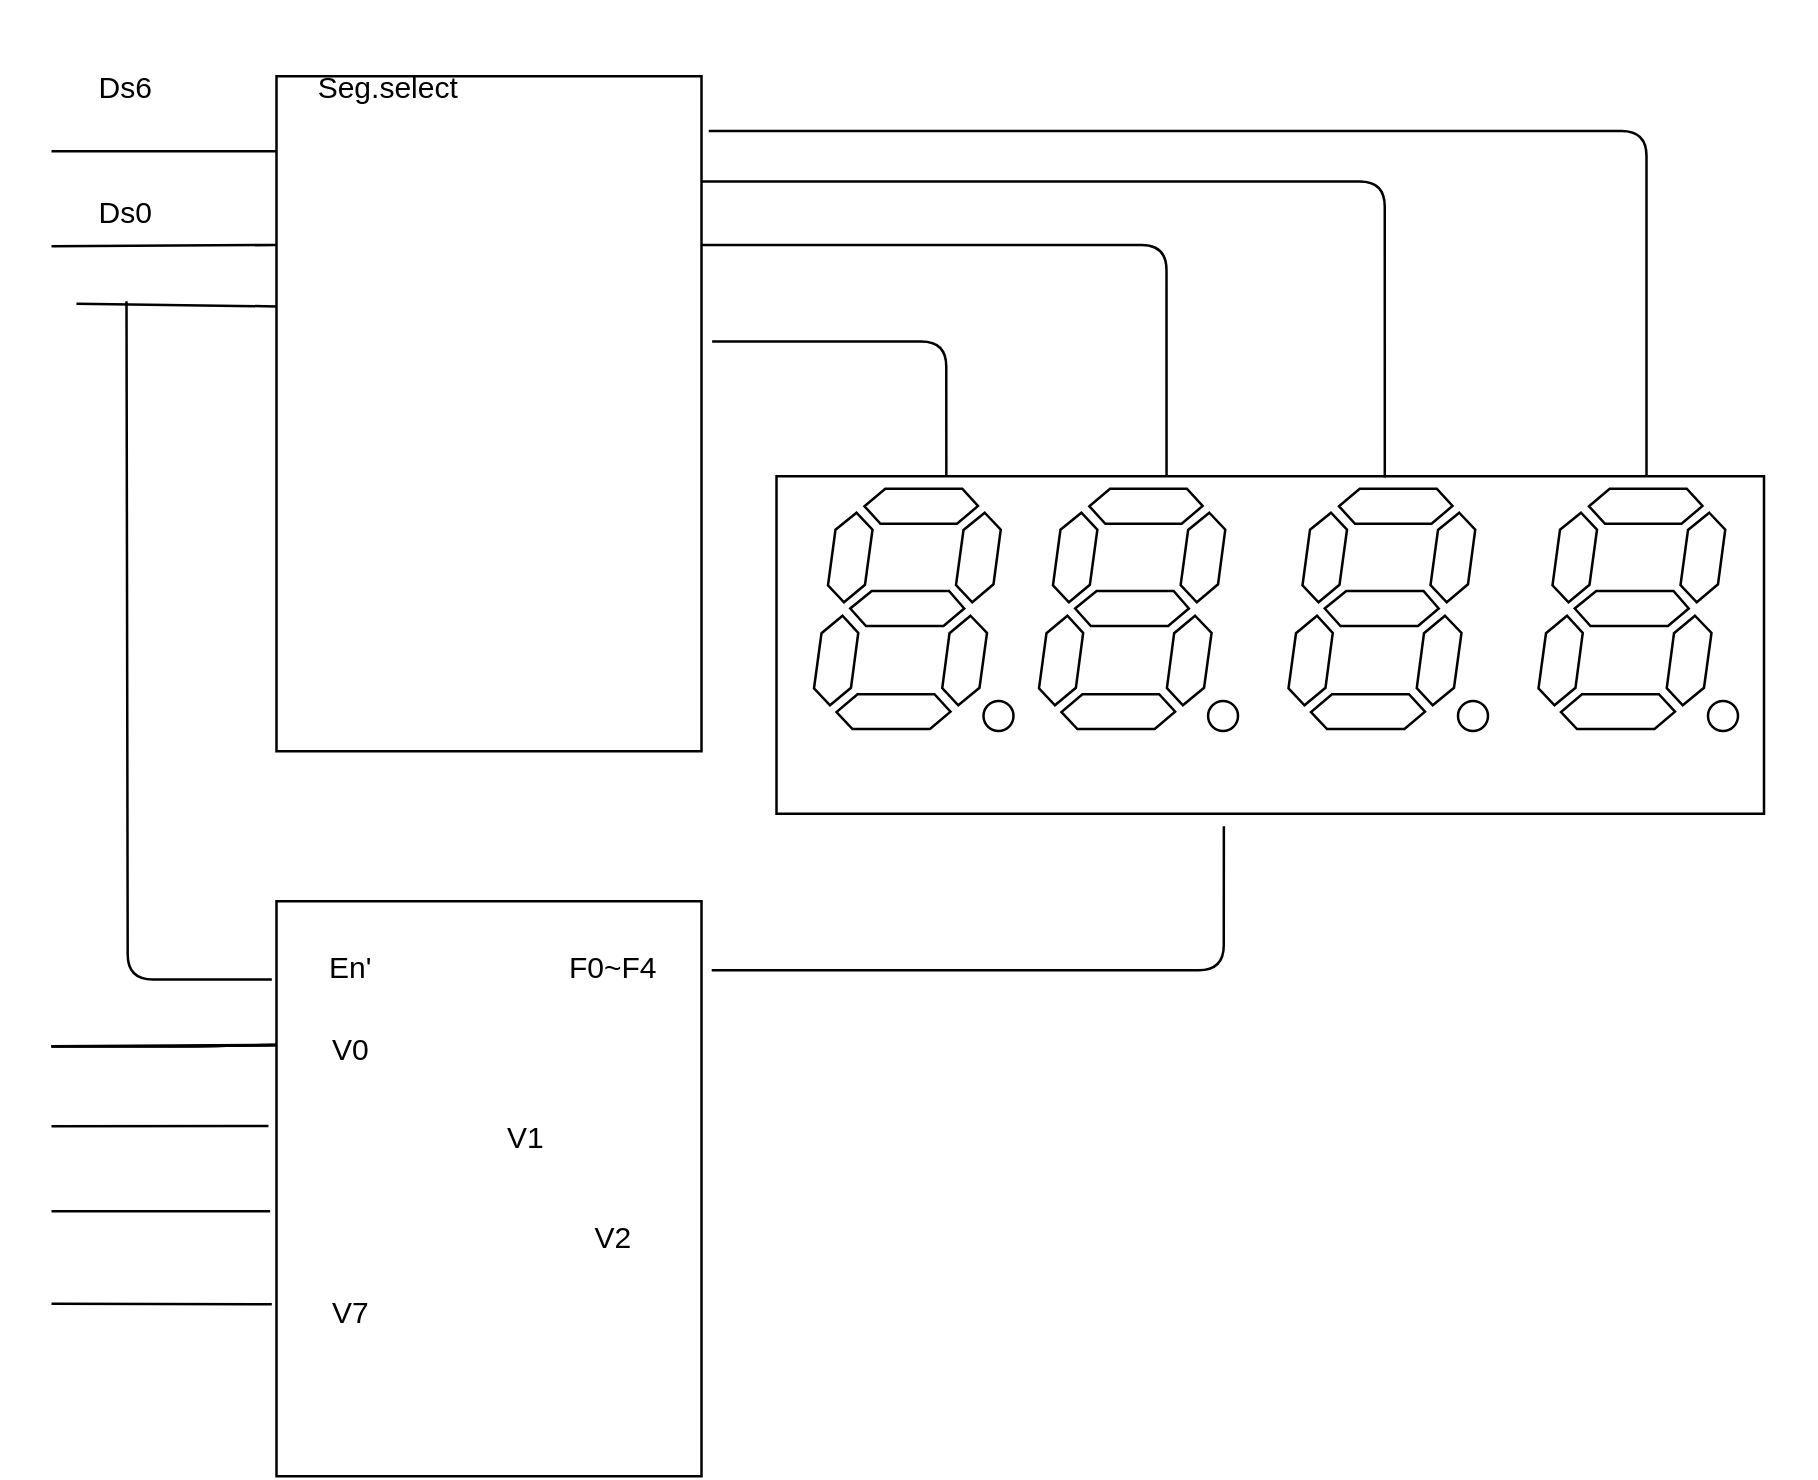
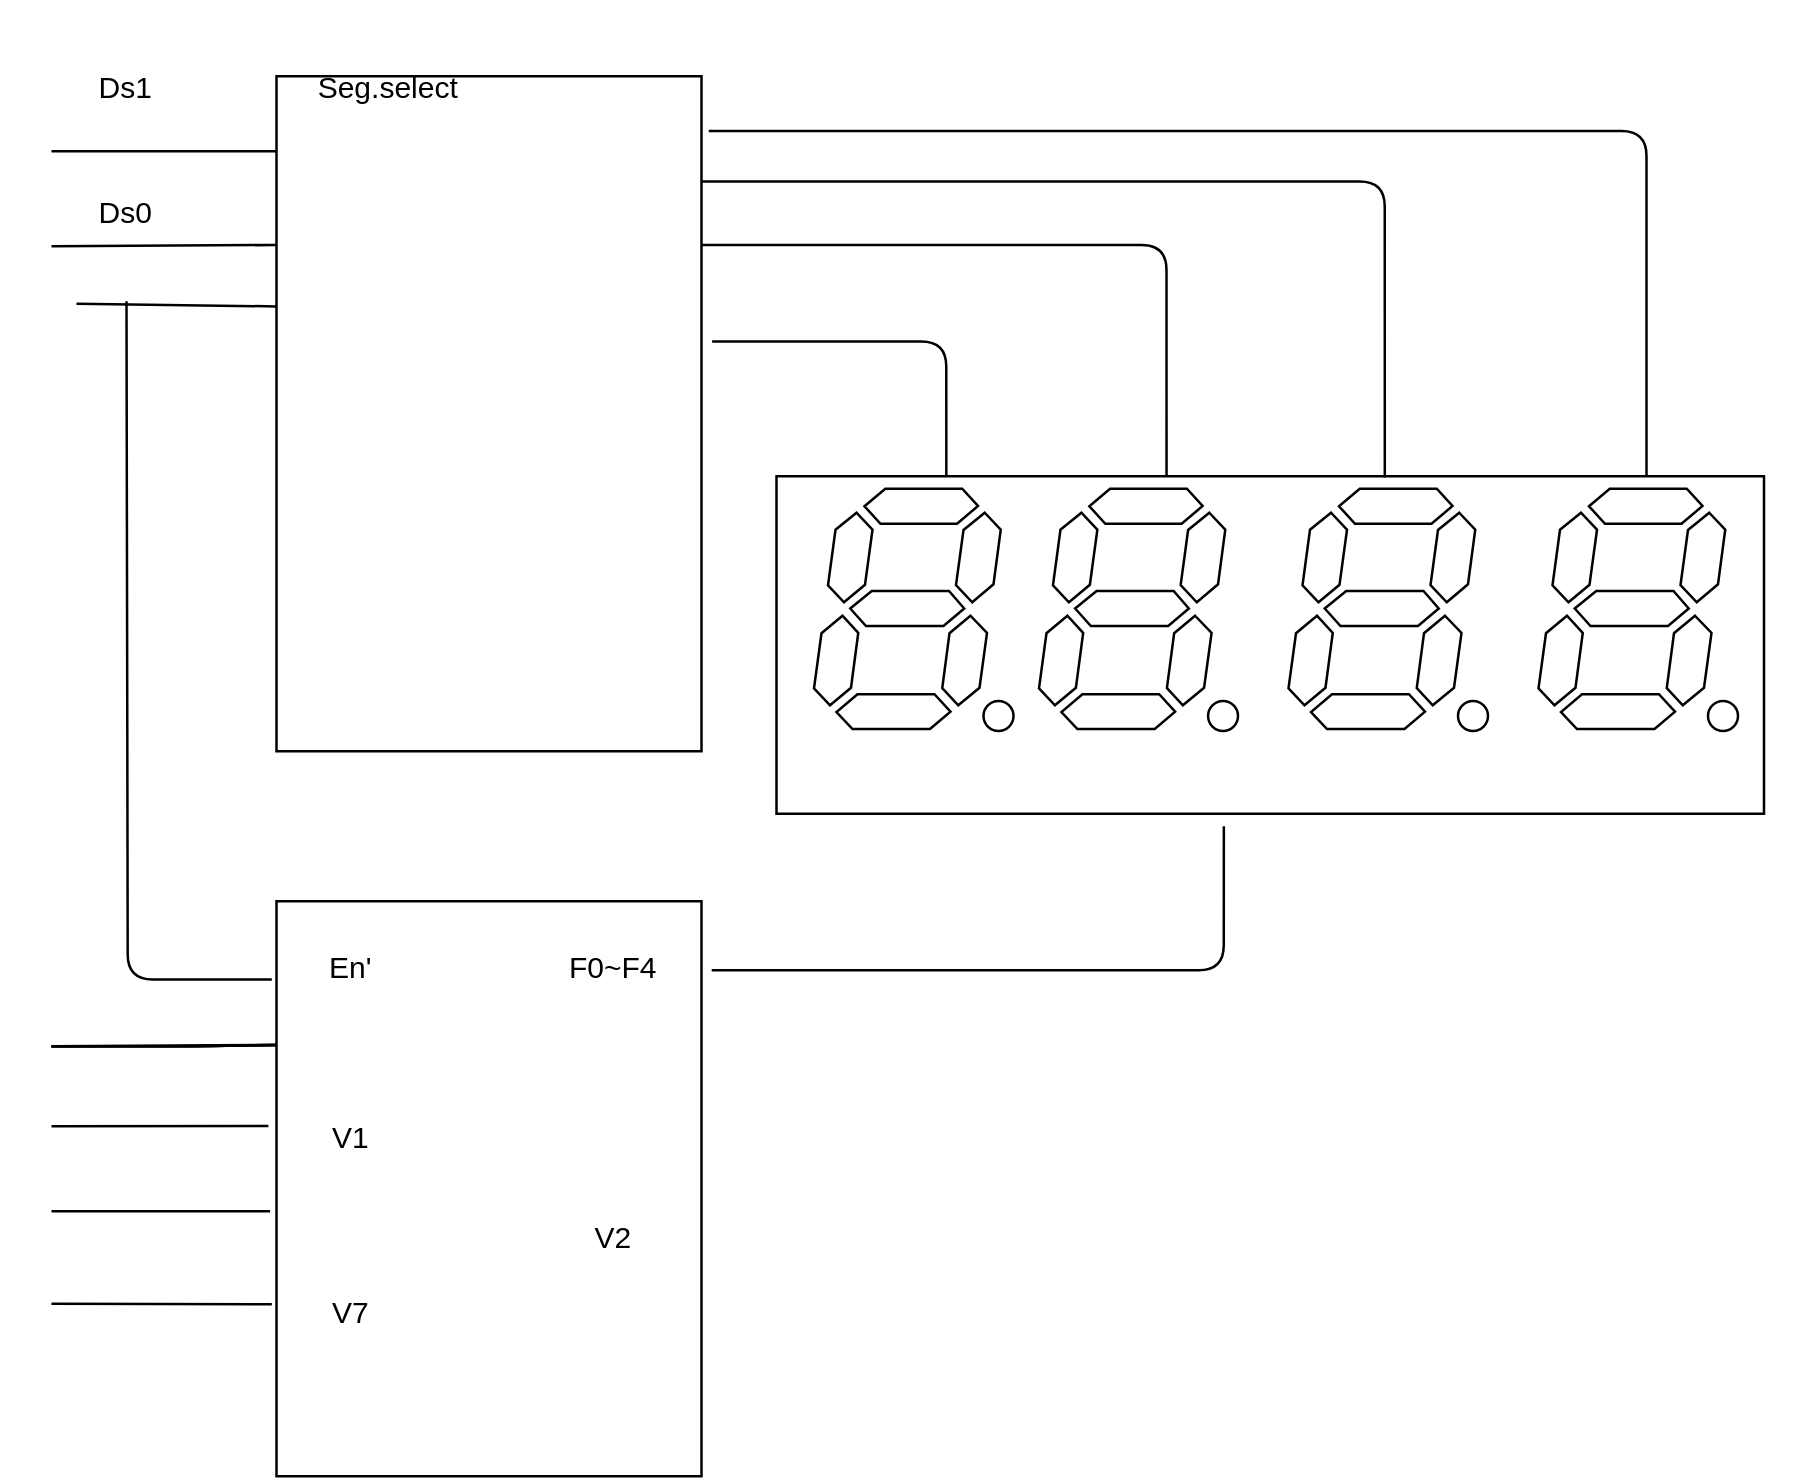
(126, 89) -> (126, 89)
(351, 1051) -> none
(526, 1139) -> (351, 1139)
